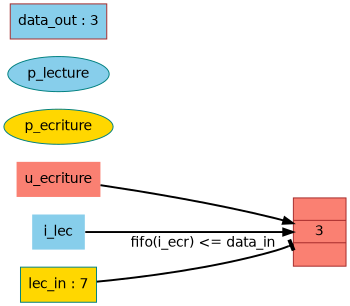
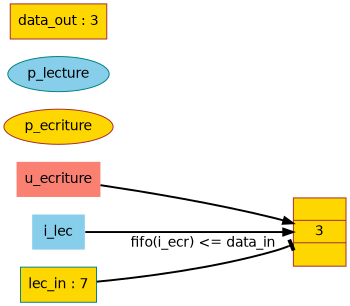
(59, 21) -> (59, 21)
(59, 127) -> (59, 127)
(320, 232) -> (320, 232)
